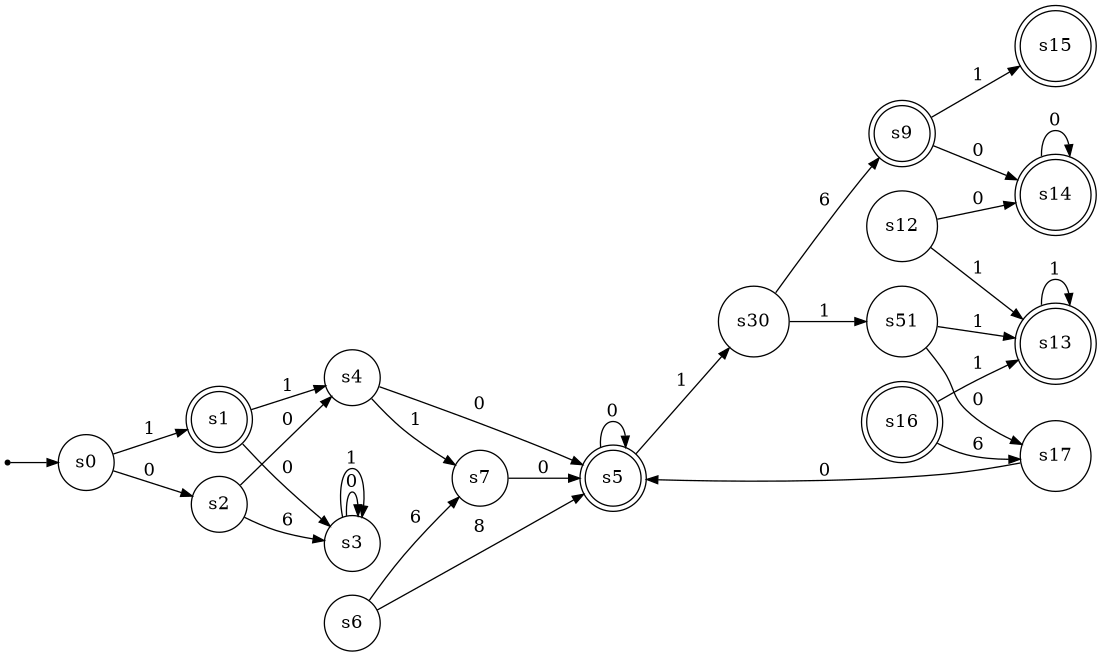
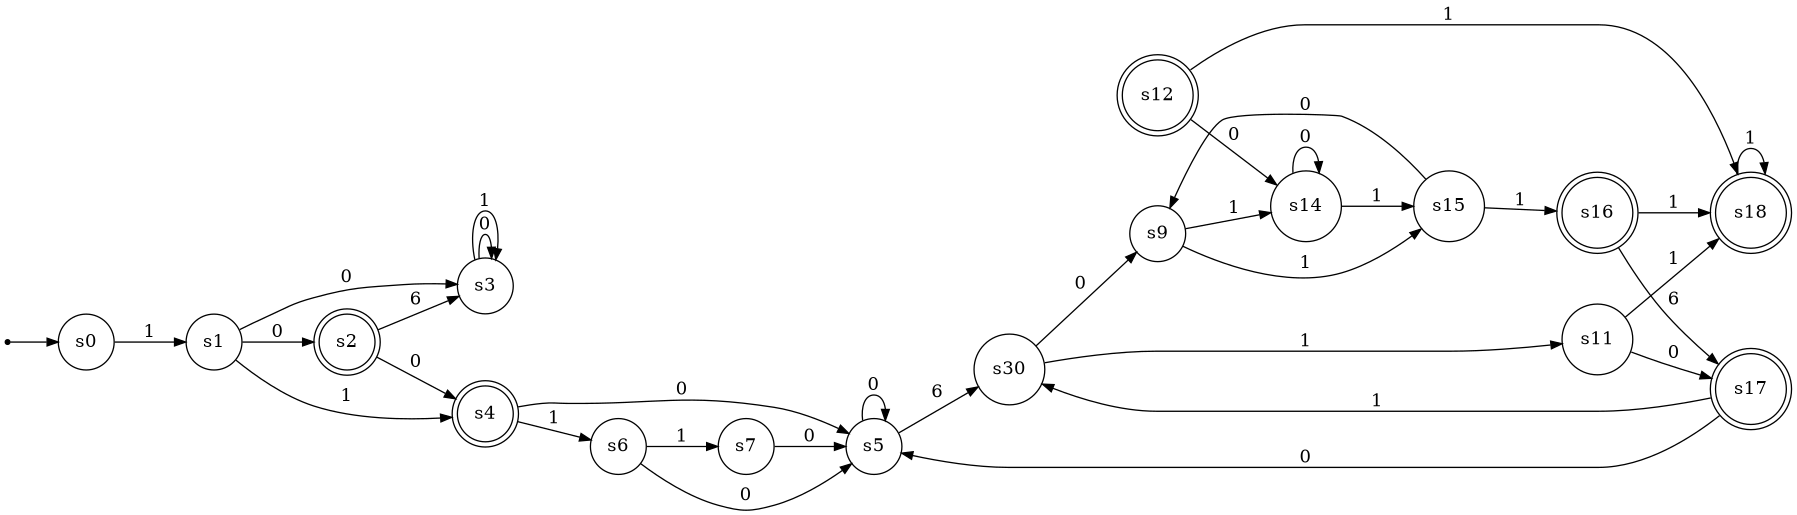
(1056, 46) -> (1449, 206)
none -> (1289, 114)
(902, 134) -> (1158, 234)
(979, 151) -> (1234, 208)
(1056, 195) -> (1306, 206)
(825, 201) -> (1081, 284)
none -> (1372, 206)
none -> (1515, 209)
(902, 226) -> (1158, 95)
(902, 322) -> (1597, 339)
(1056, 344) -> (1751, 213)
(352, 378) -> (485, 414)
(682, 381) -> (938, 392)
none -> (1381, 411)
(219, 419) -> (214, 342)
(406, 432) -> (549, 429)
(1056, 456) -> (1751, 389)
(613, 478) -> (874, 447)
(147, 482) -> (272, 342)
(219, 504) -> (347, 342)
(416, 518) -> (682, 437)
(480, 527) -> (746, 495)
